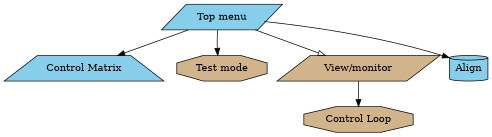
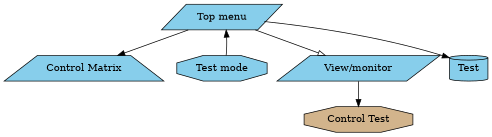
(217, 39) -> (227, 46)
(222, 68) -> (222, 68)
(358, 68) -> (358, 68)
(469, 68) -> (469, 68)
(358, 119) -> (358, 119)
